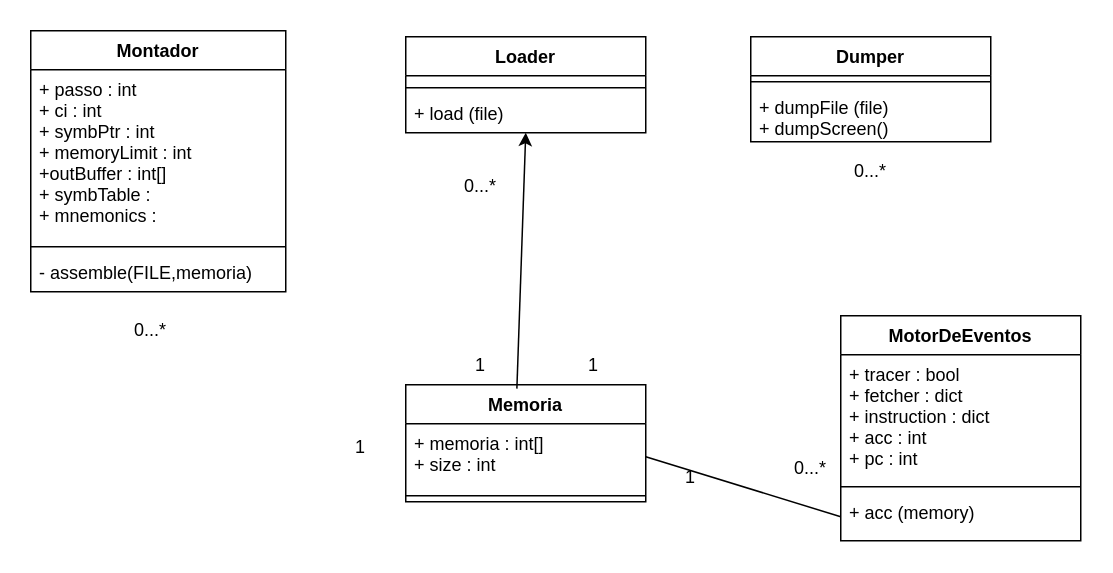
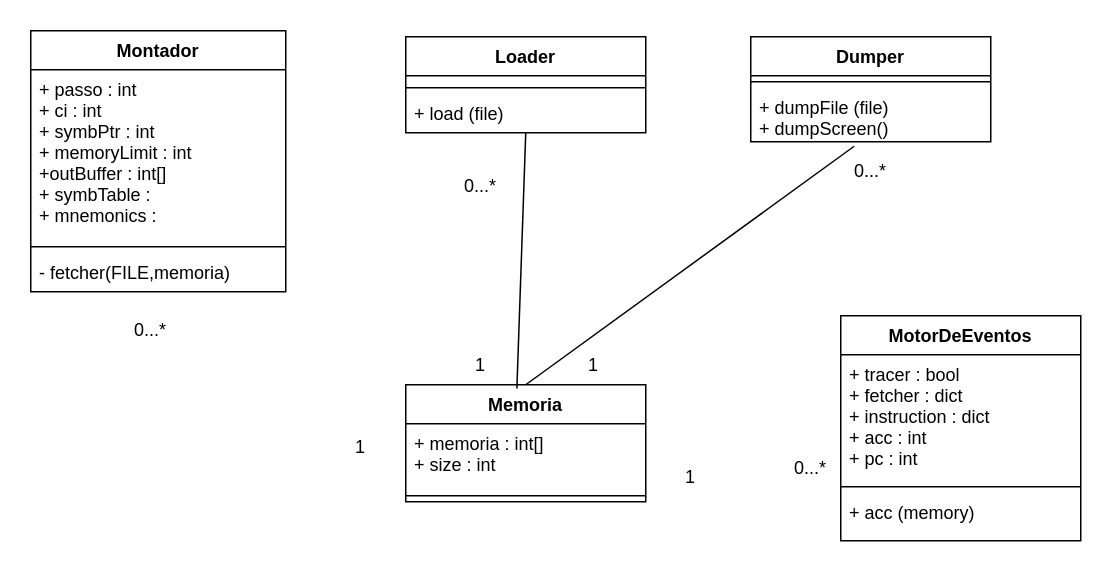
(525, 144) -> (526, 140)
none -> (690, 266)
(151, 273) -> (148, 273)
(742, 486) -> none
